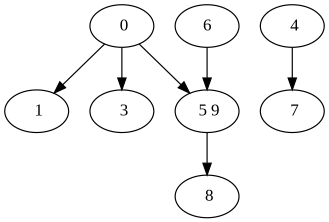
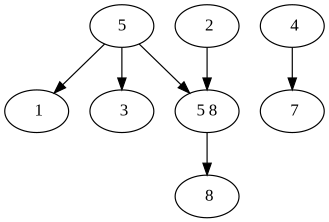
(122, 26) -> (122, 26)
(207, 26) -> (207, 26)
(207, 111) -> (207, 111)
